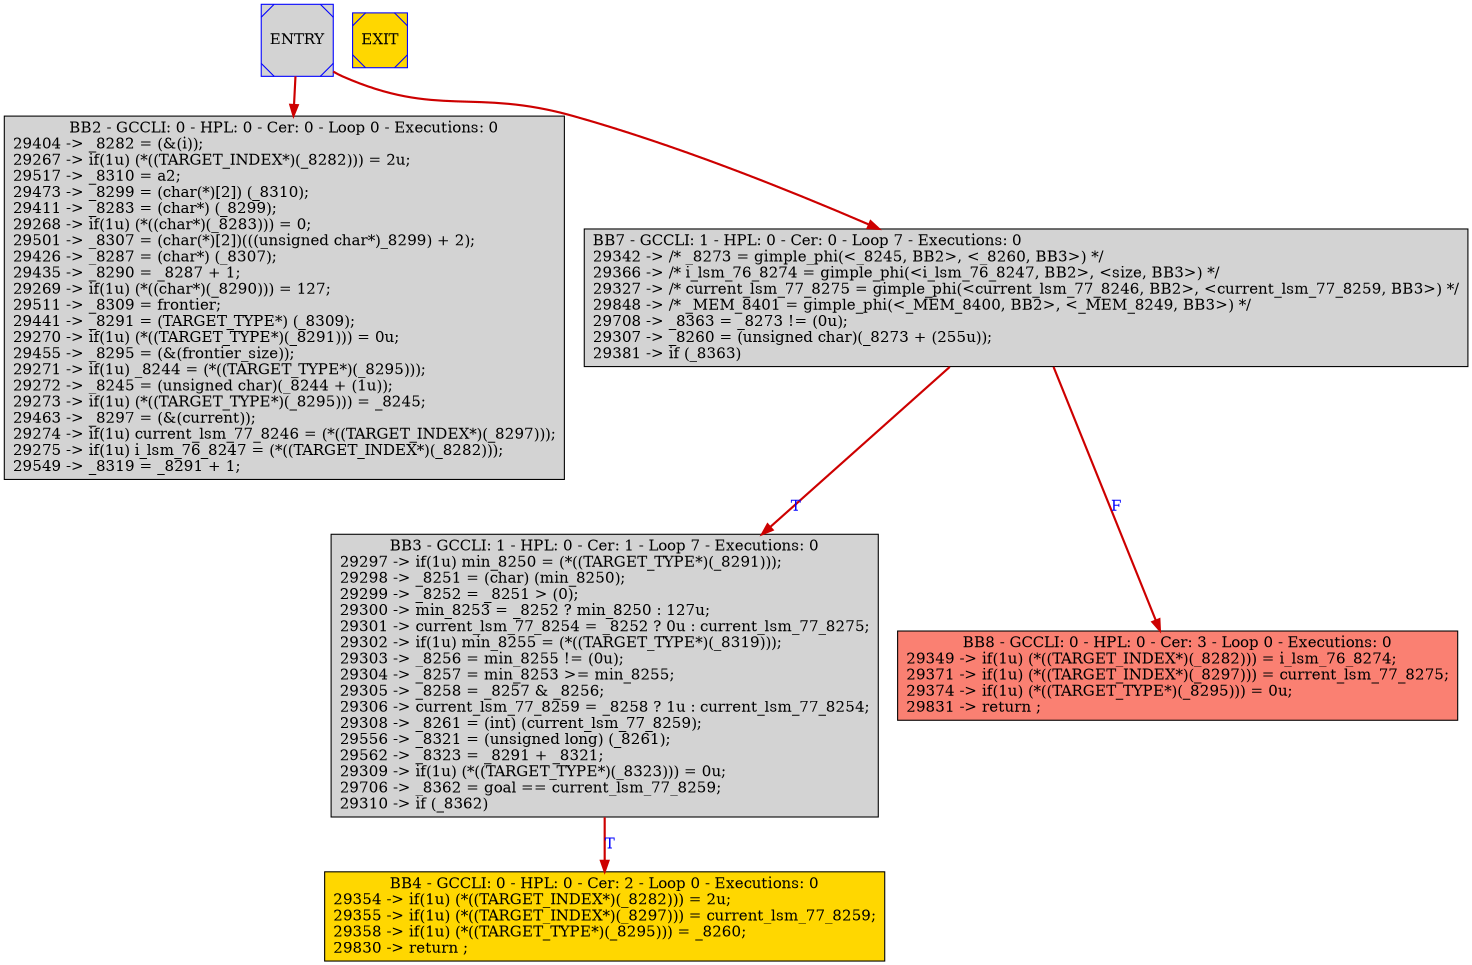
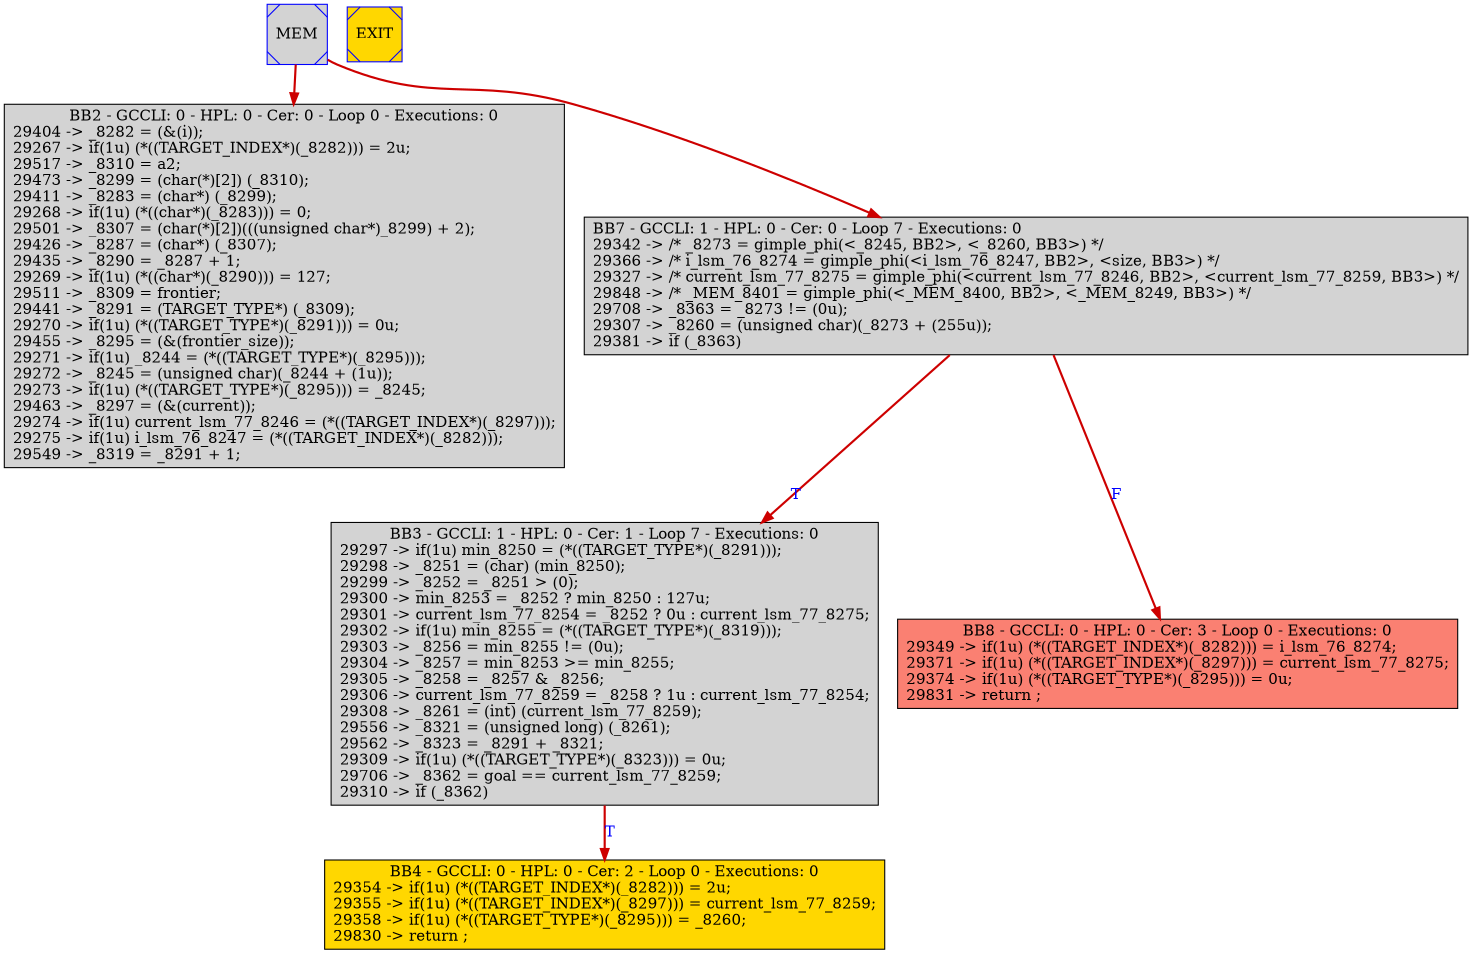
(297, 40) -> (297, 34)
